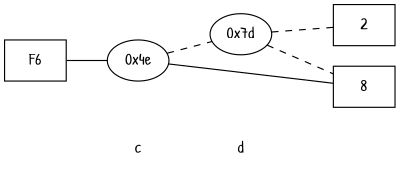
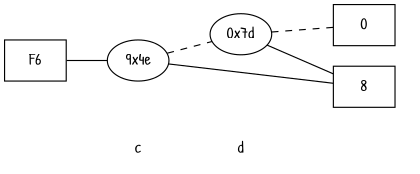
(364, 25) -> (364, 25)
(300, 59) -> (300, 59)
(138, 61) -> (138, 61)
